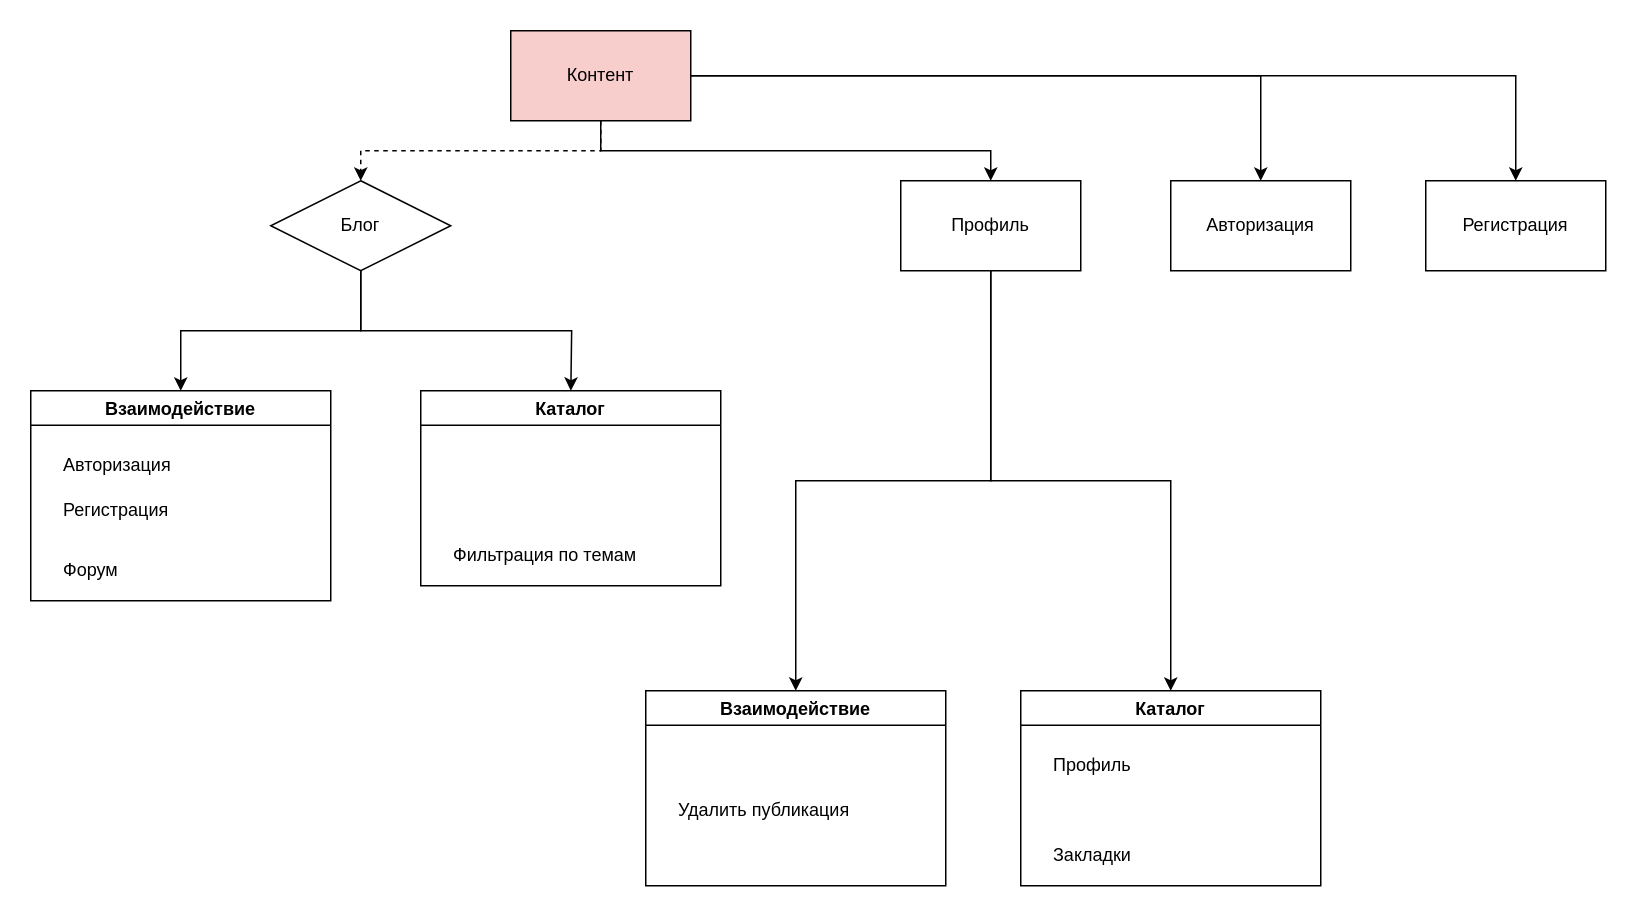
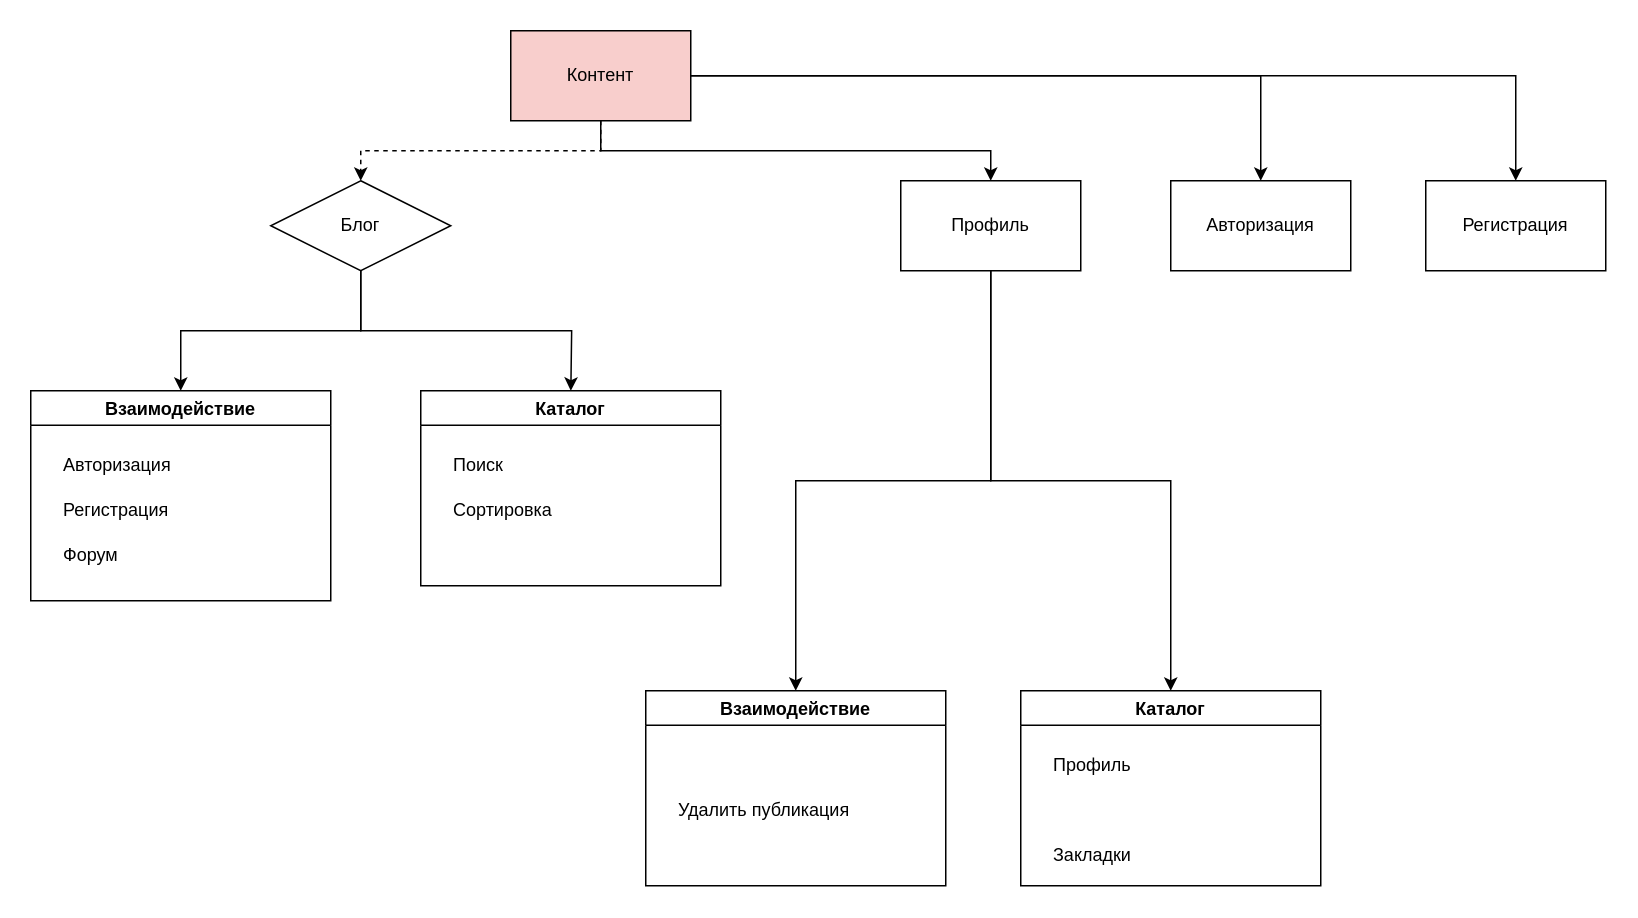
none -> (496, 466)
none -> (518, 511)
(563, 556) -> none
(106, 571) -> (106, 556)
